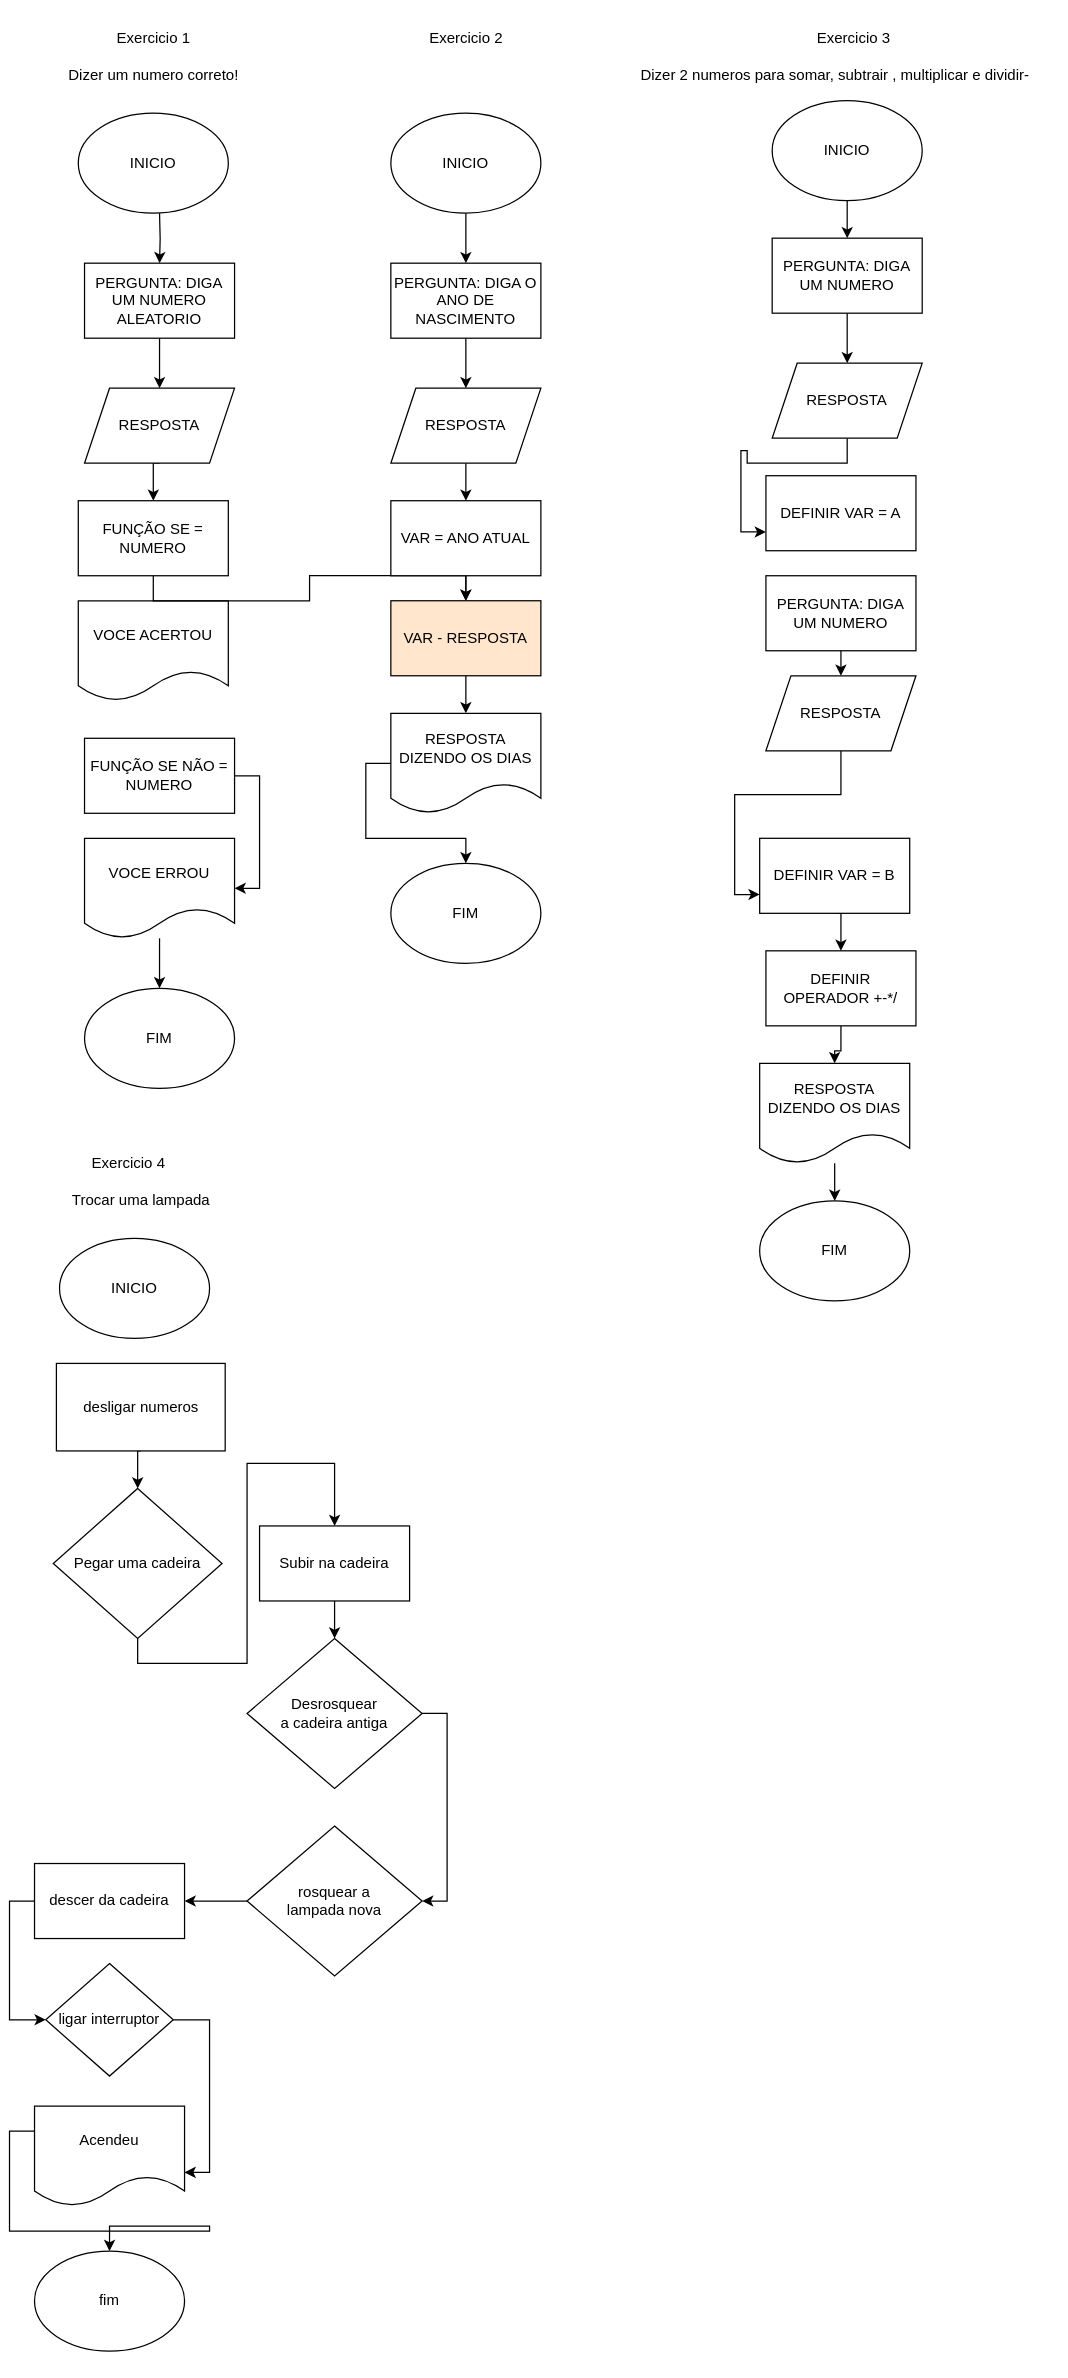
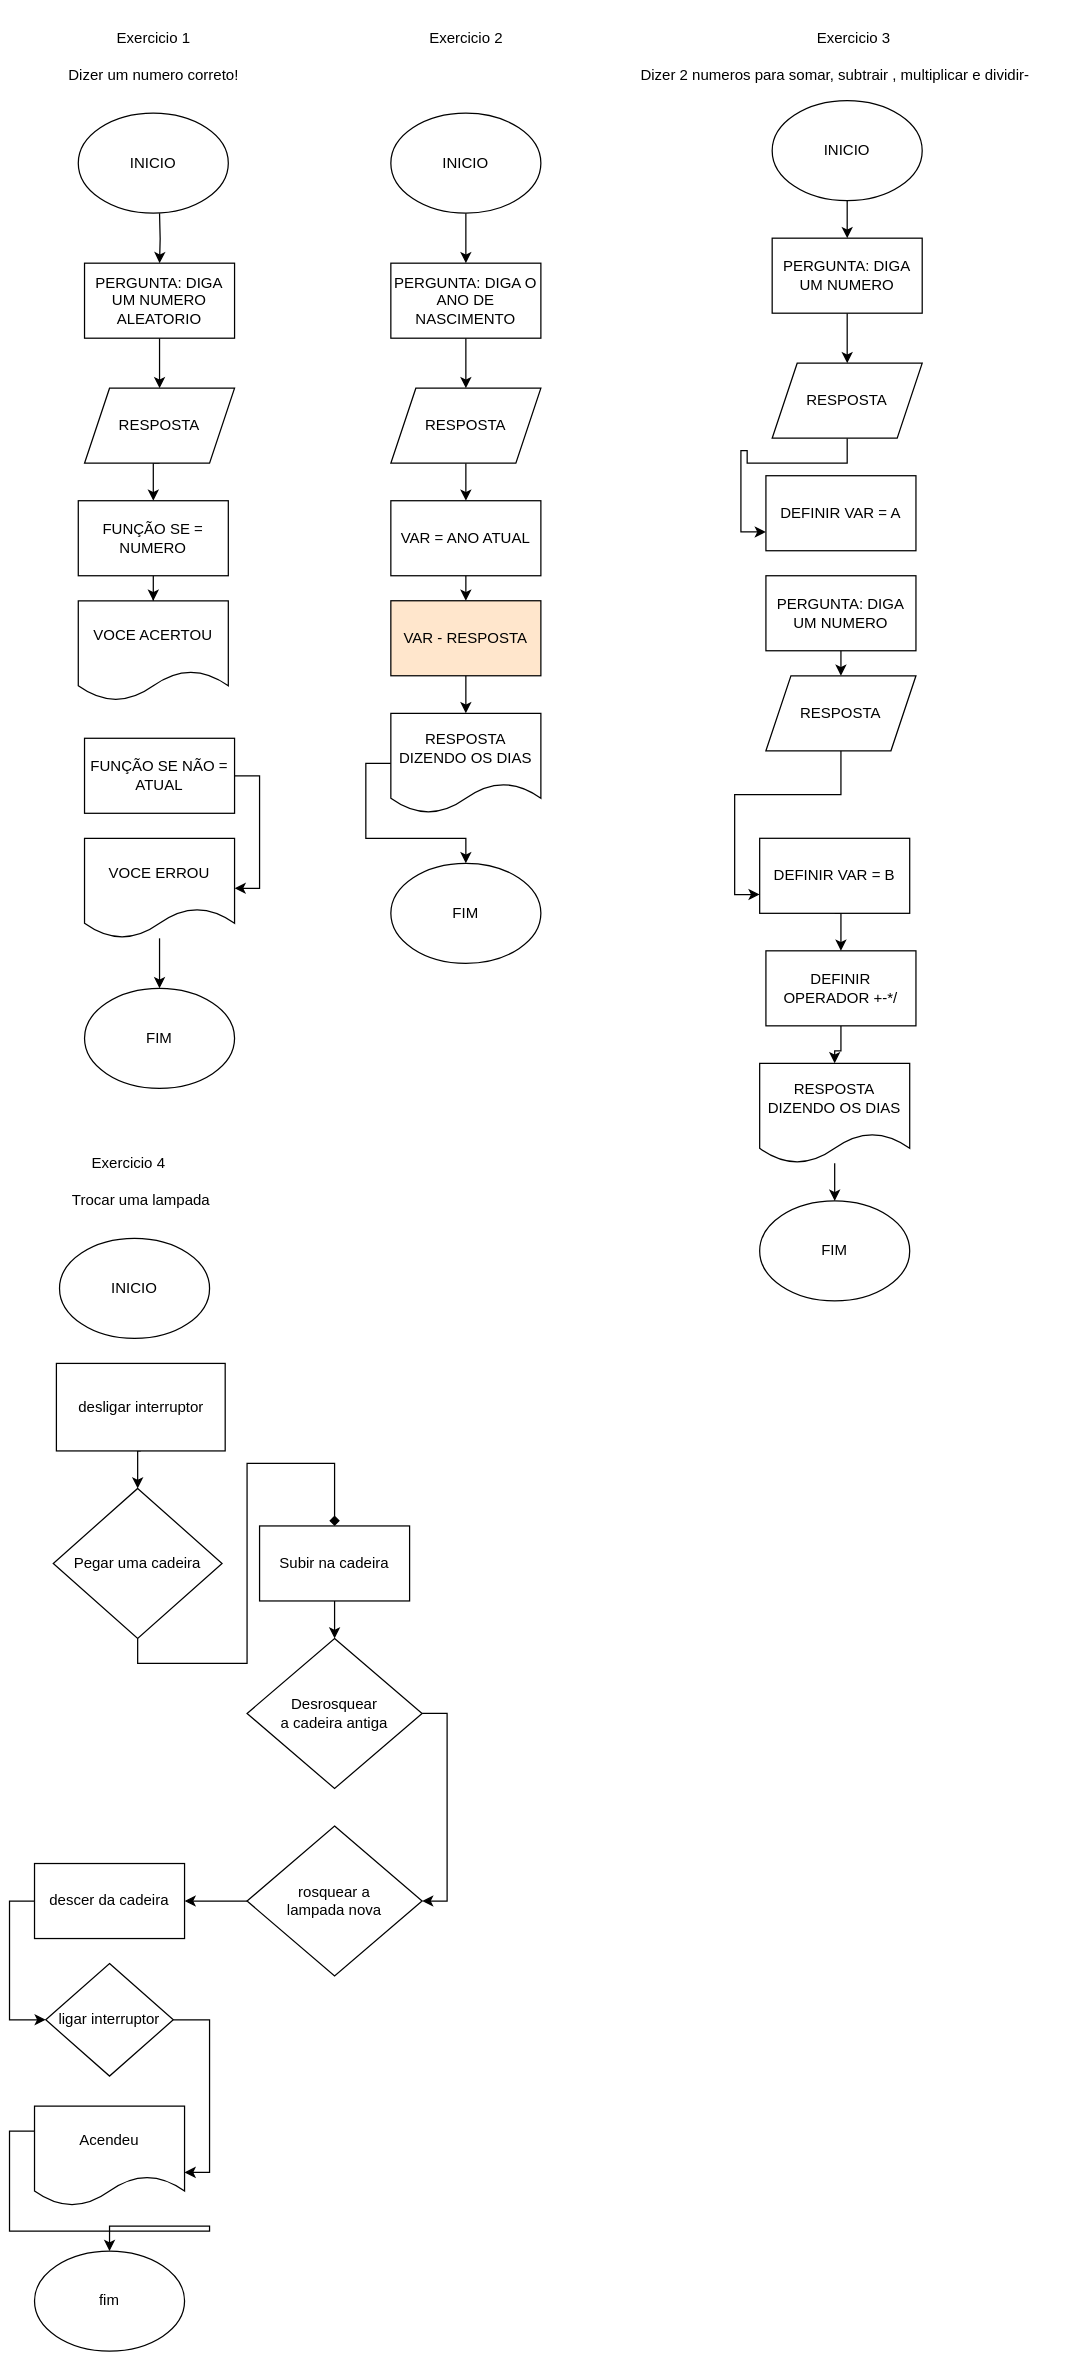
(309, 589) -> (153, 600)
(159, 776) -> (159, 776)
(141, 1407) -> (141, 1407)
(334, 1516) -> (334, 1515)
